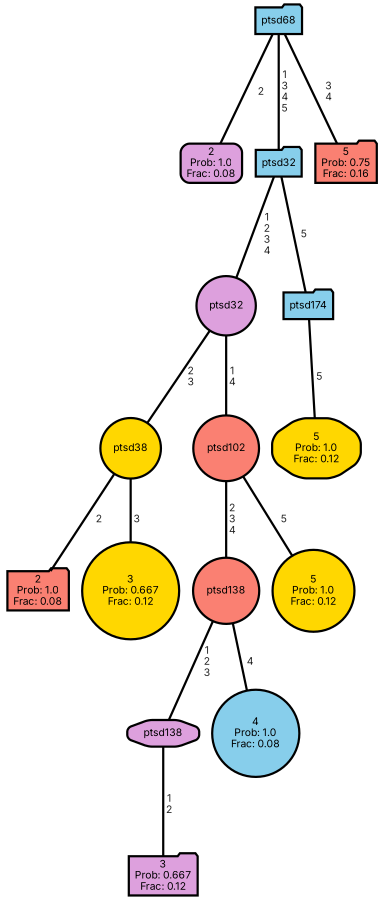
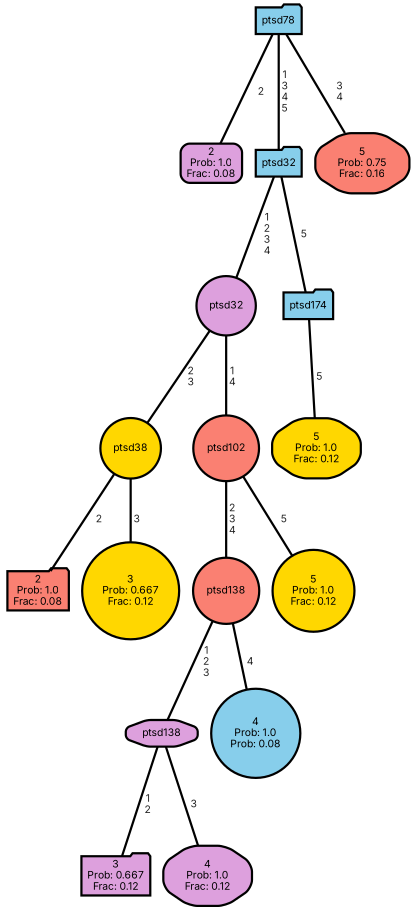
(279, 21) -> (279, 21)
(346, 163) -> (362, 163)
(256, 733) -> (256, 733)
none -> (208, 876)
